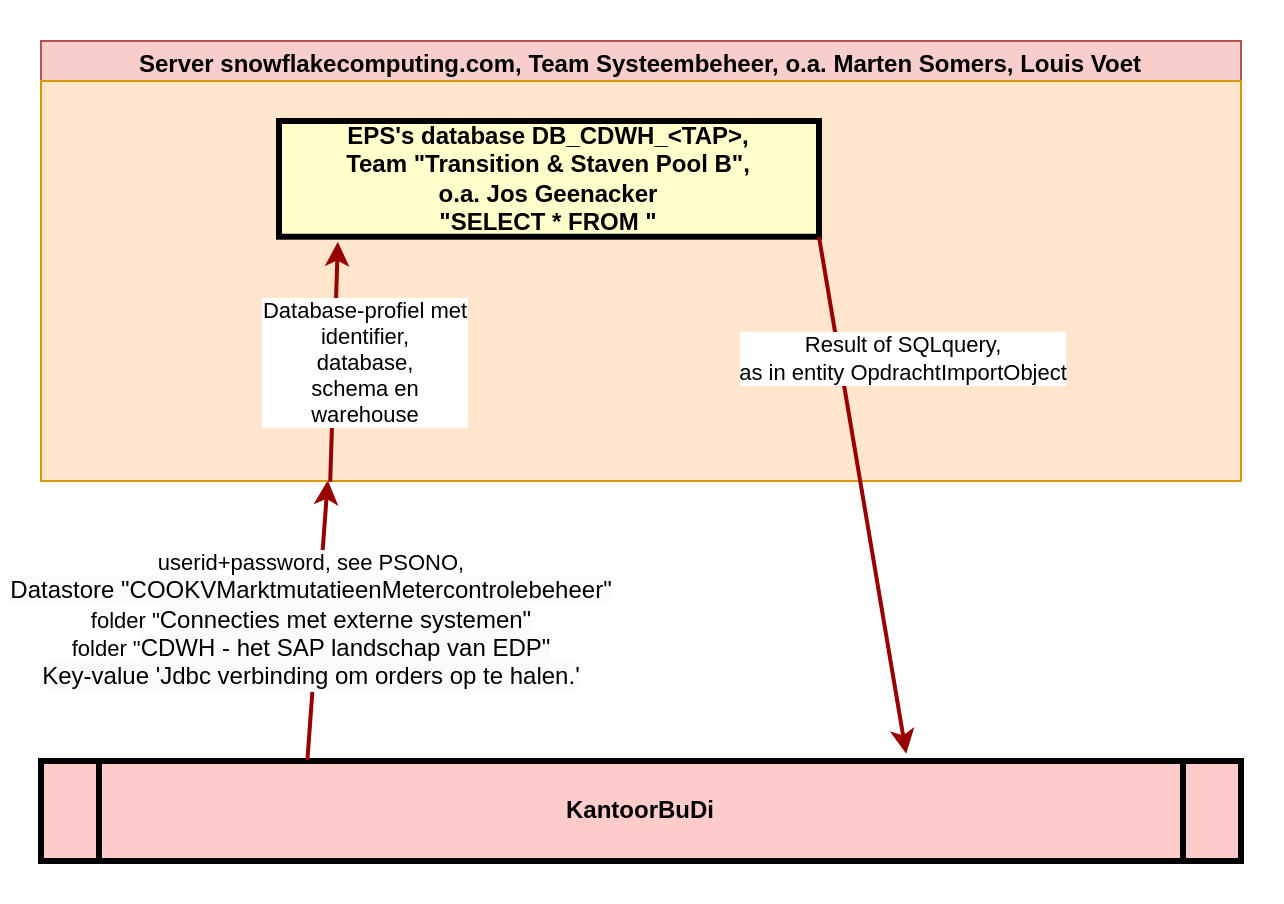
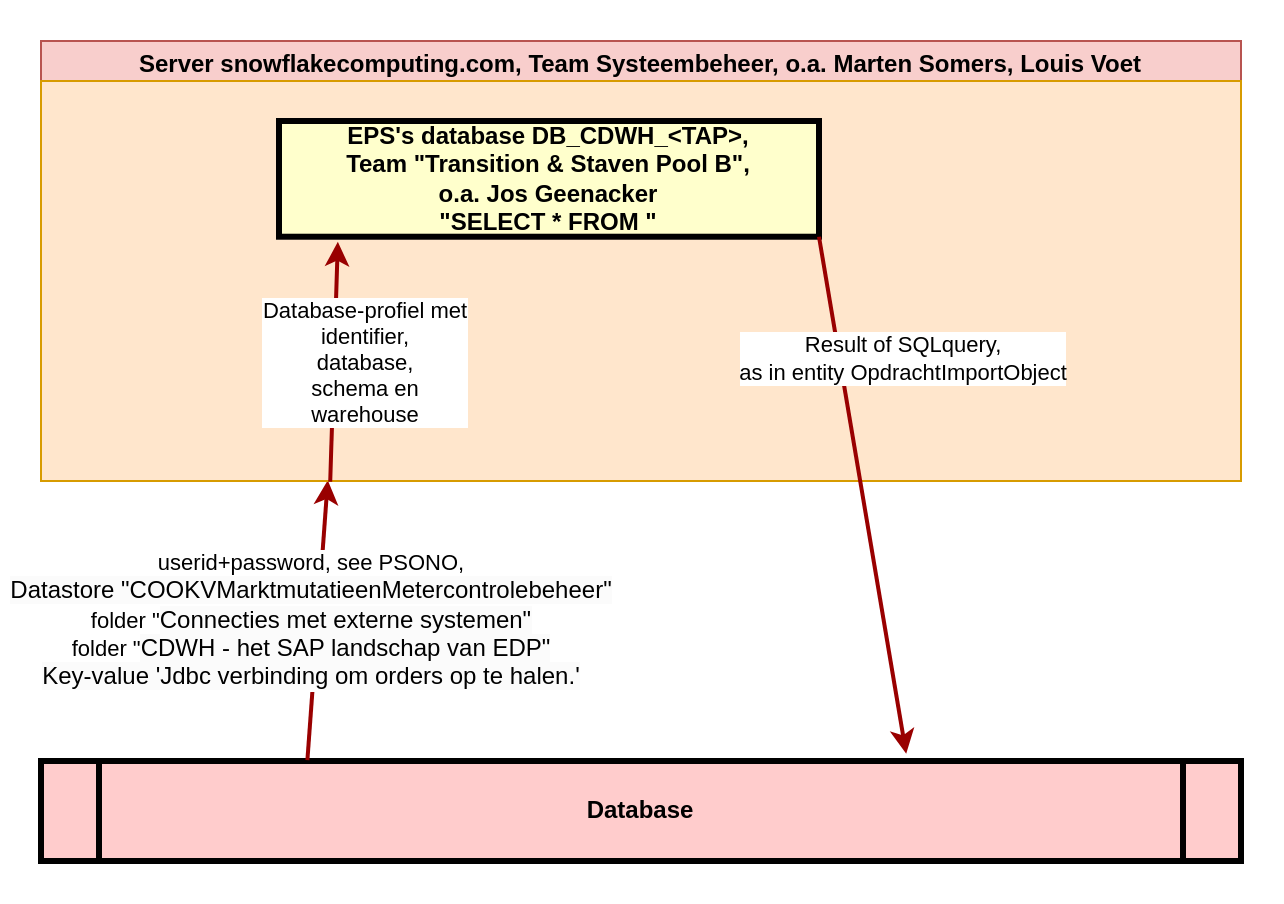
(641, 811) -> (641, 811)
